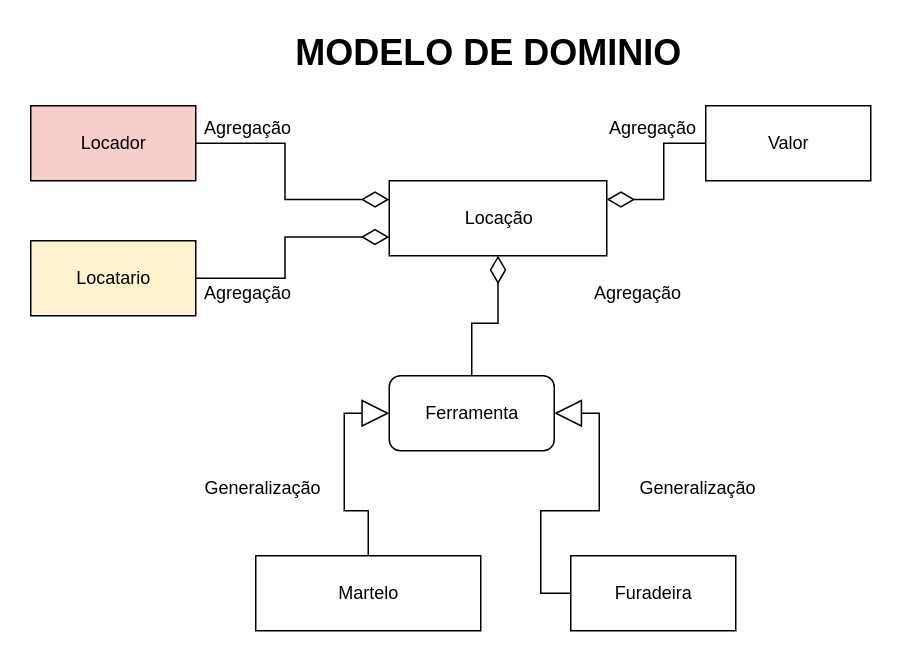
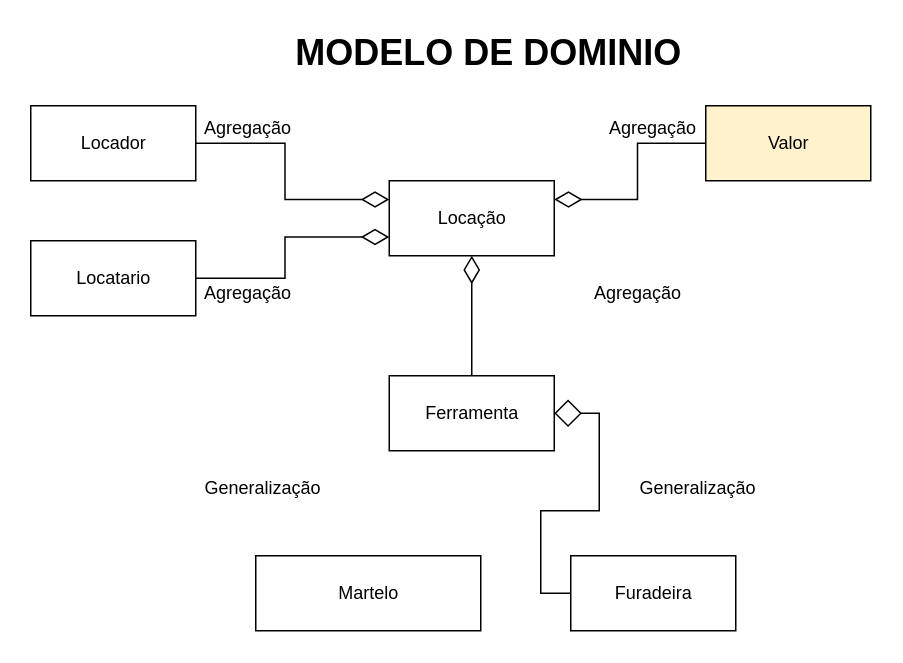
(113, 143) -> (113, 143)
(788, 143) -> (788, 143)
(498, 218) -> (472, 218)
(113, 278) -> (113, 278)
(472, 413) -> (472, 413)
(582, 413) -> (582, 413)
(344, 489) -> none
